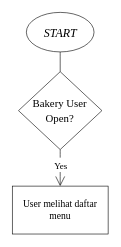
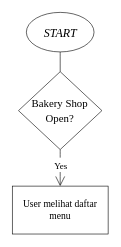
(60, 111) -> (60, 111)
